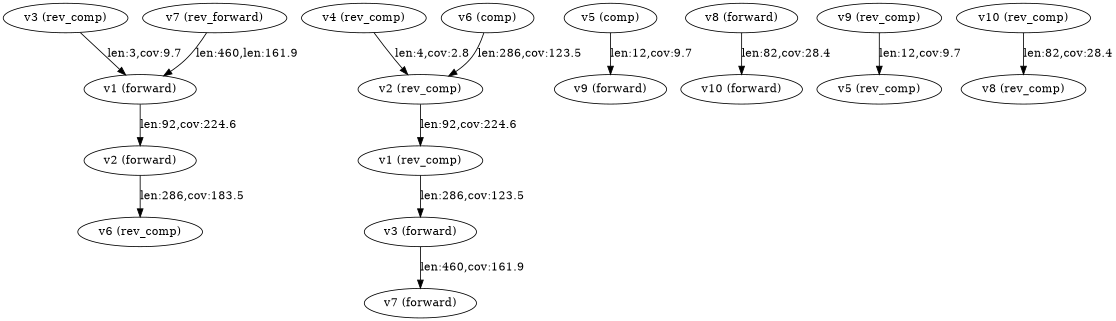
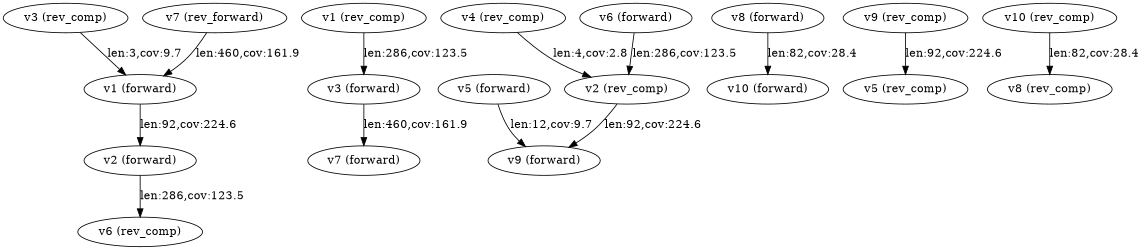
(488, 18) -> (636, 18)
(611, 18) -> (494, 89)
(247, 54) -> (248, 54)
(920, 54) -> (954, 54)
(420, 121) -> (598, 126)
(192, 196) -> (192, 196)
